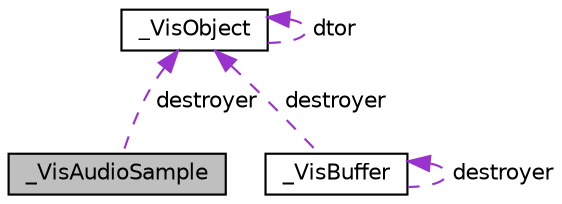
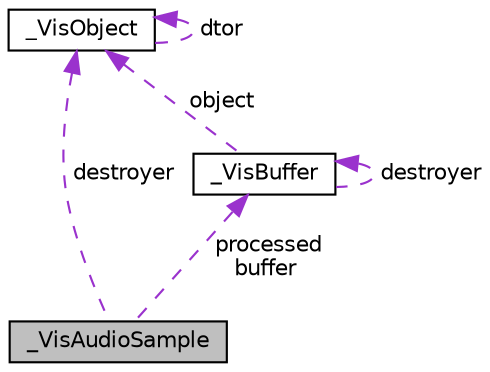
(332, 102) -> (219, 102)
none -> (184, 267)
